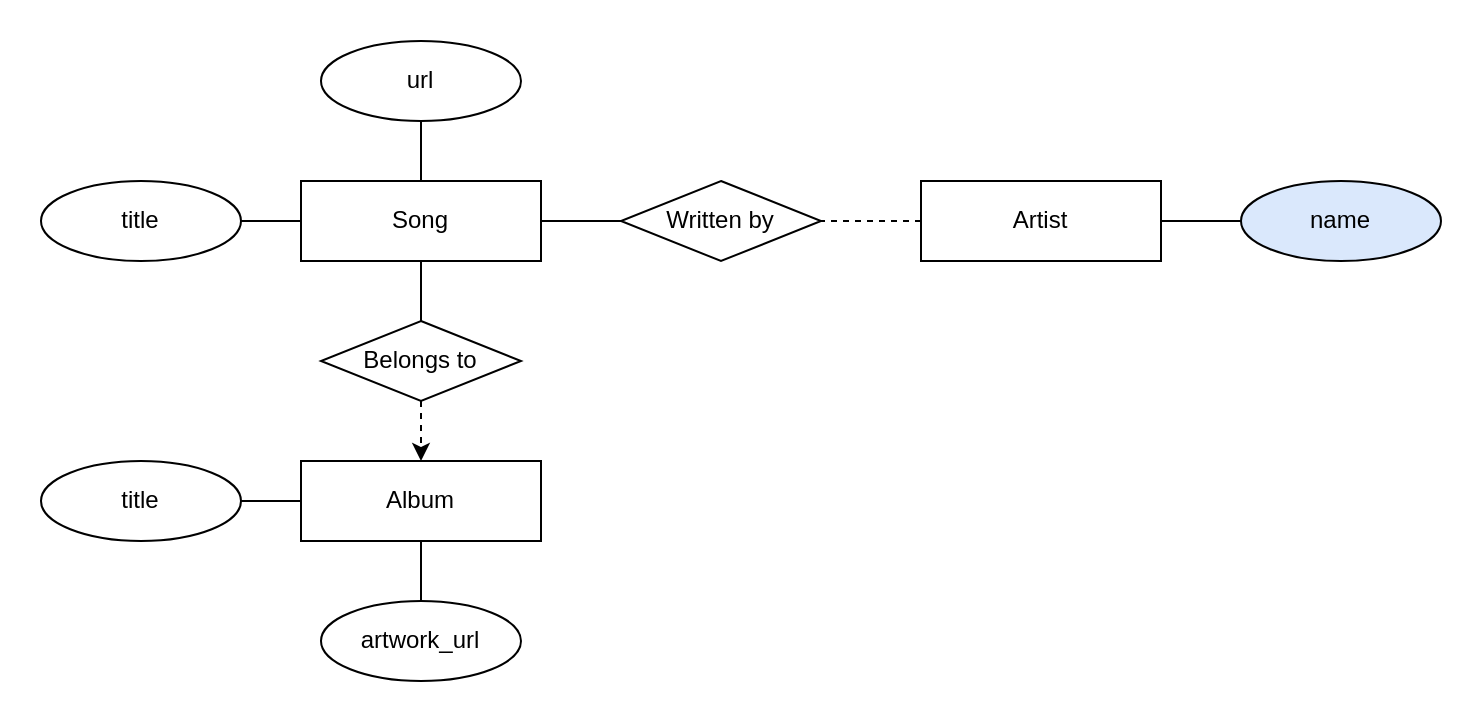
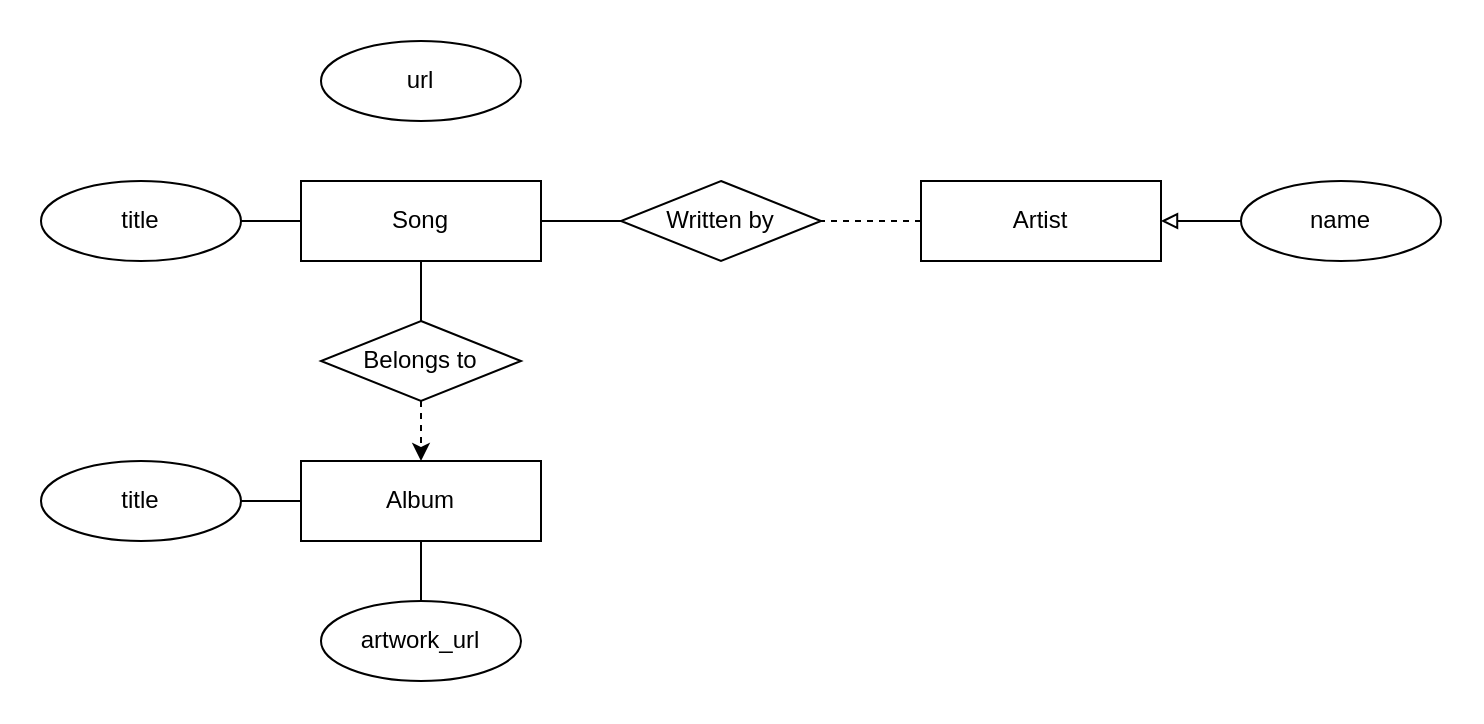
(421, 151) -> none
(1171, 221) -> (1178, 221)
(1341, 221) -> (1341, 221)
